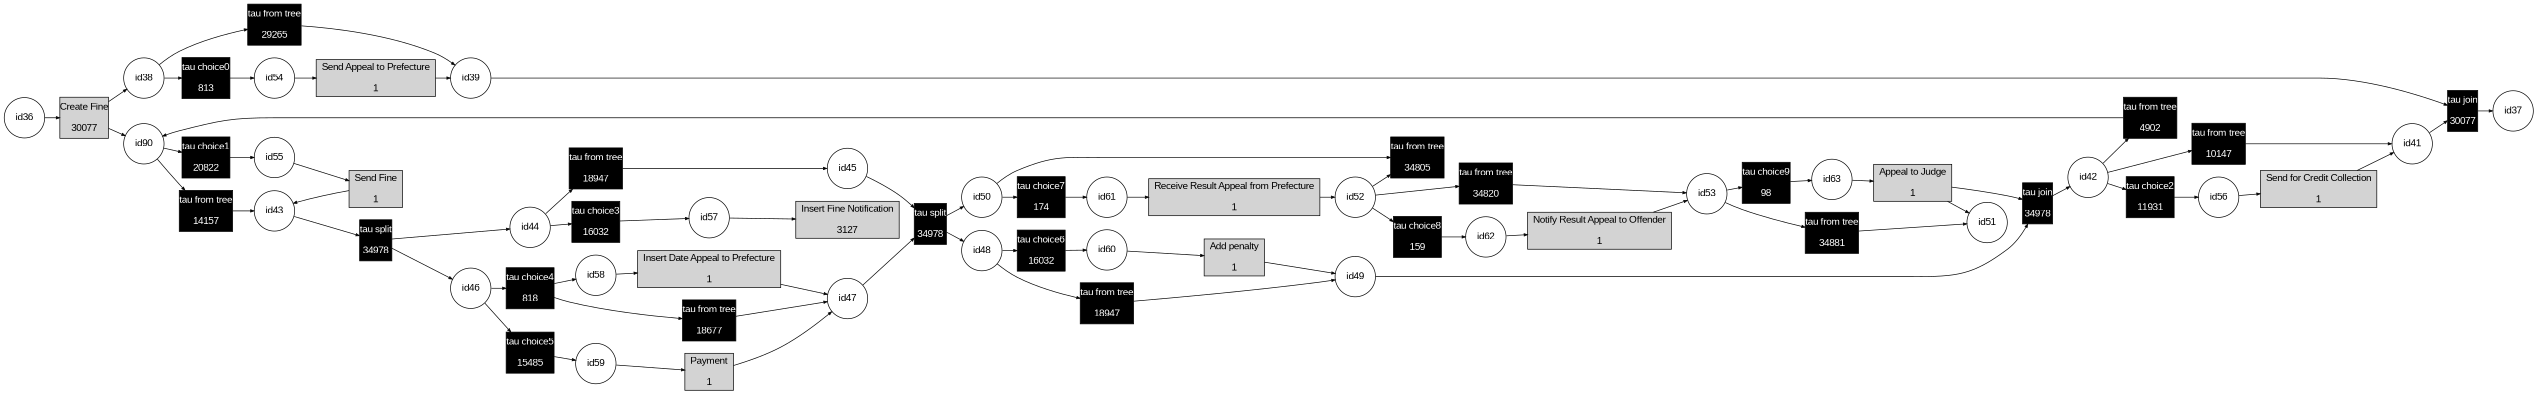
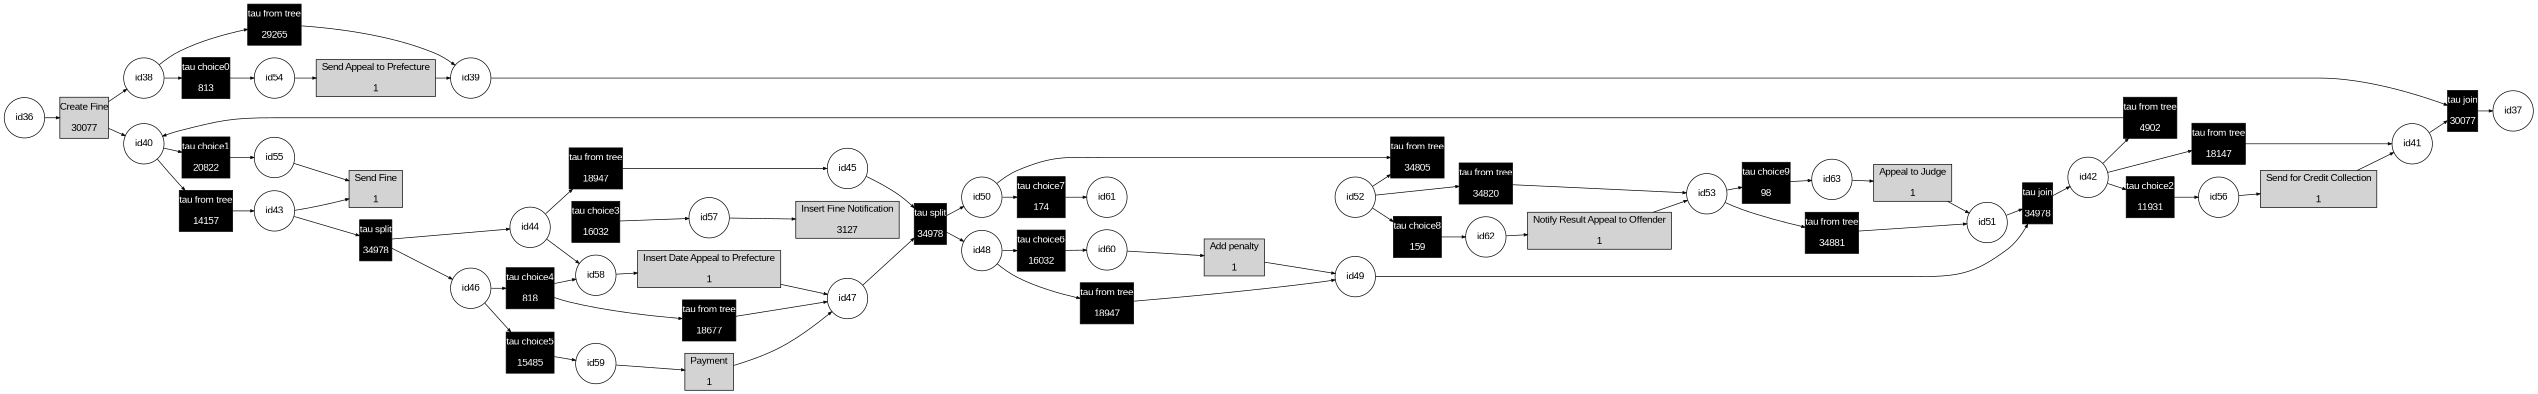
(144, 144) -> (144, 144)
(2219, 144) -> (2219, 144)
(1985, 192) -> (2013, 213)
(323, 196) -> (320, 206)
(1234, 197) -> none
(559, 225) -> (562, 250)
